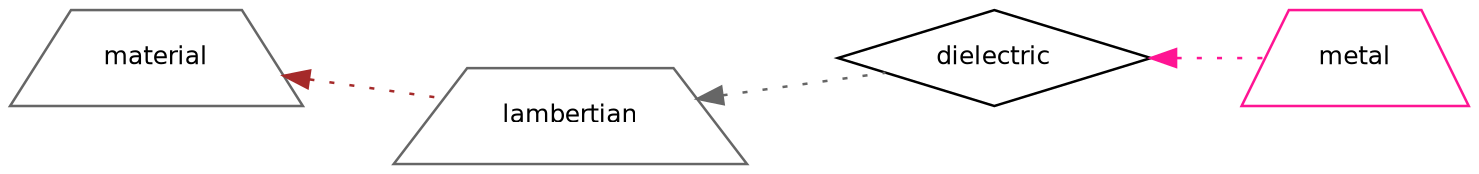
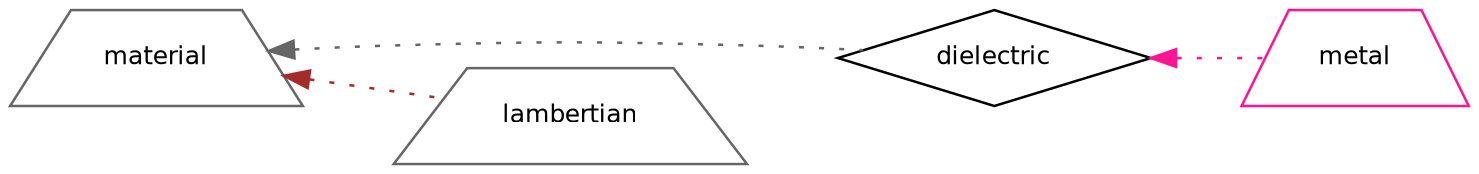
(804, 84) -> (579, 42)
